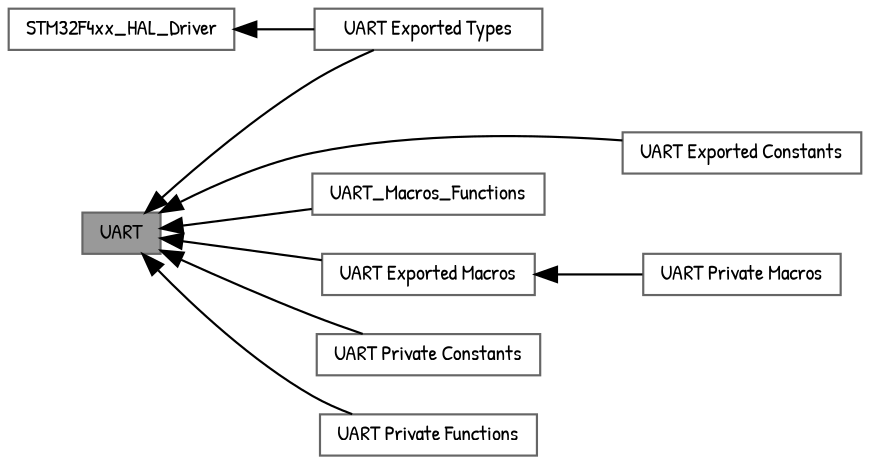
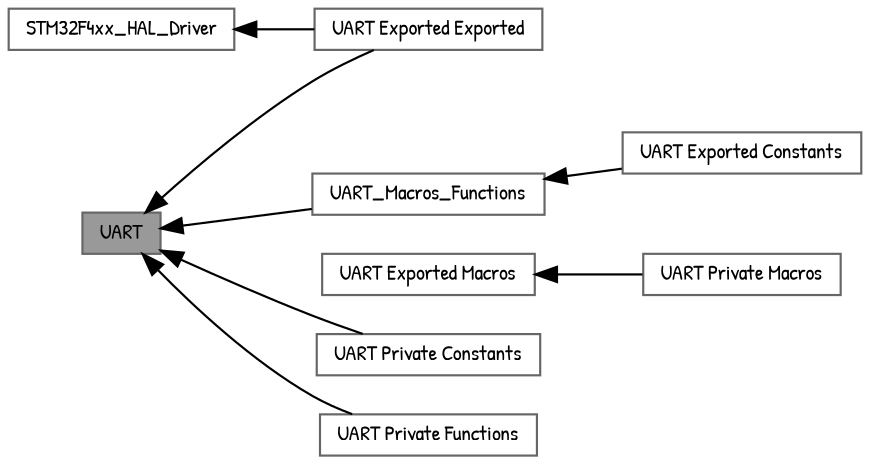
(428, 29) -> (428, 29)
(397, 141) -> (594, 172)
(252, 251) -> none
